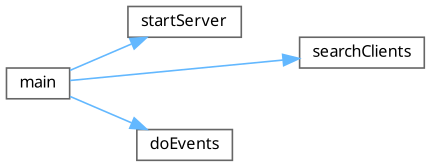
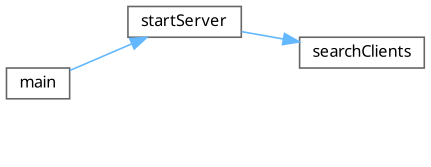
(176, 70) -> (262, 35)
(185, 145) -> none
